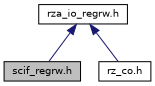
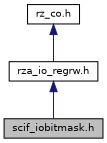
(107, 47) -> (54, 48)
(42, 71) -> (54, 128)
